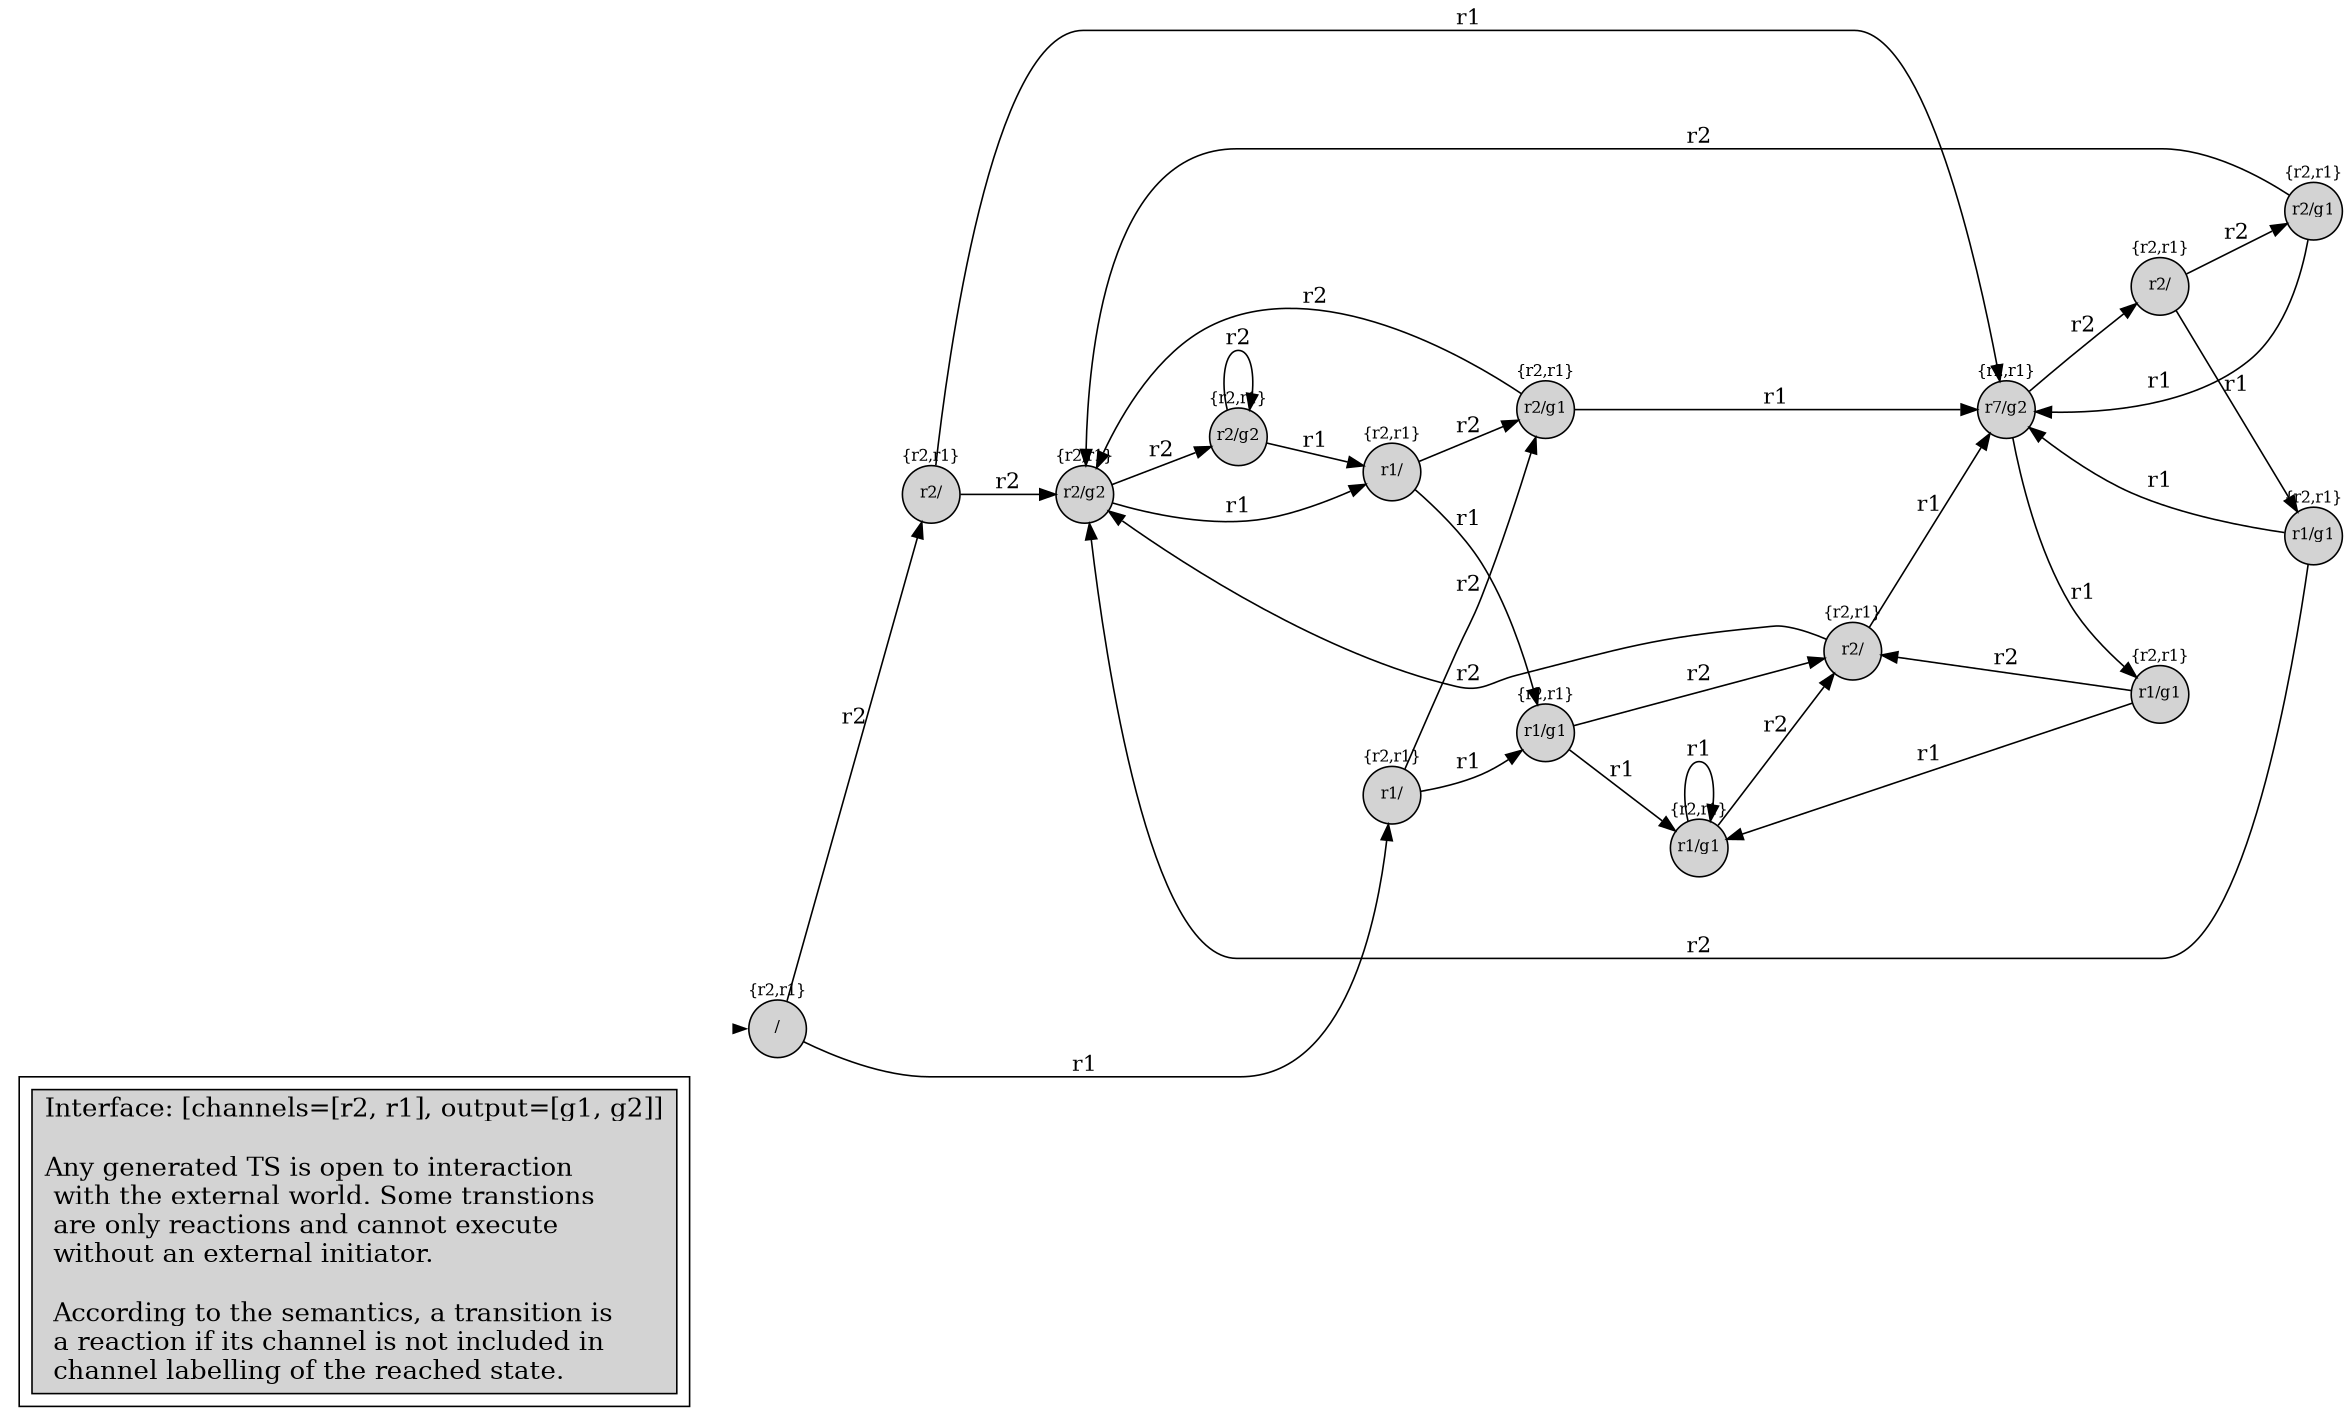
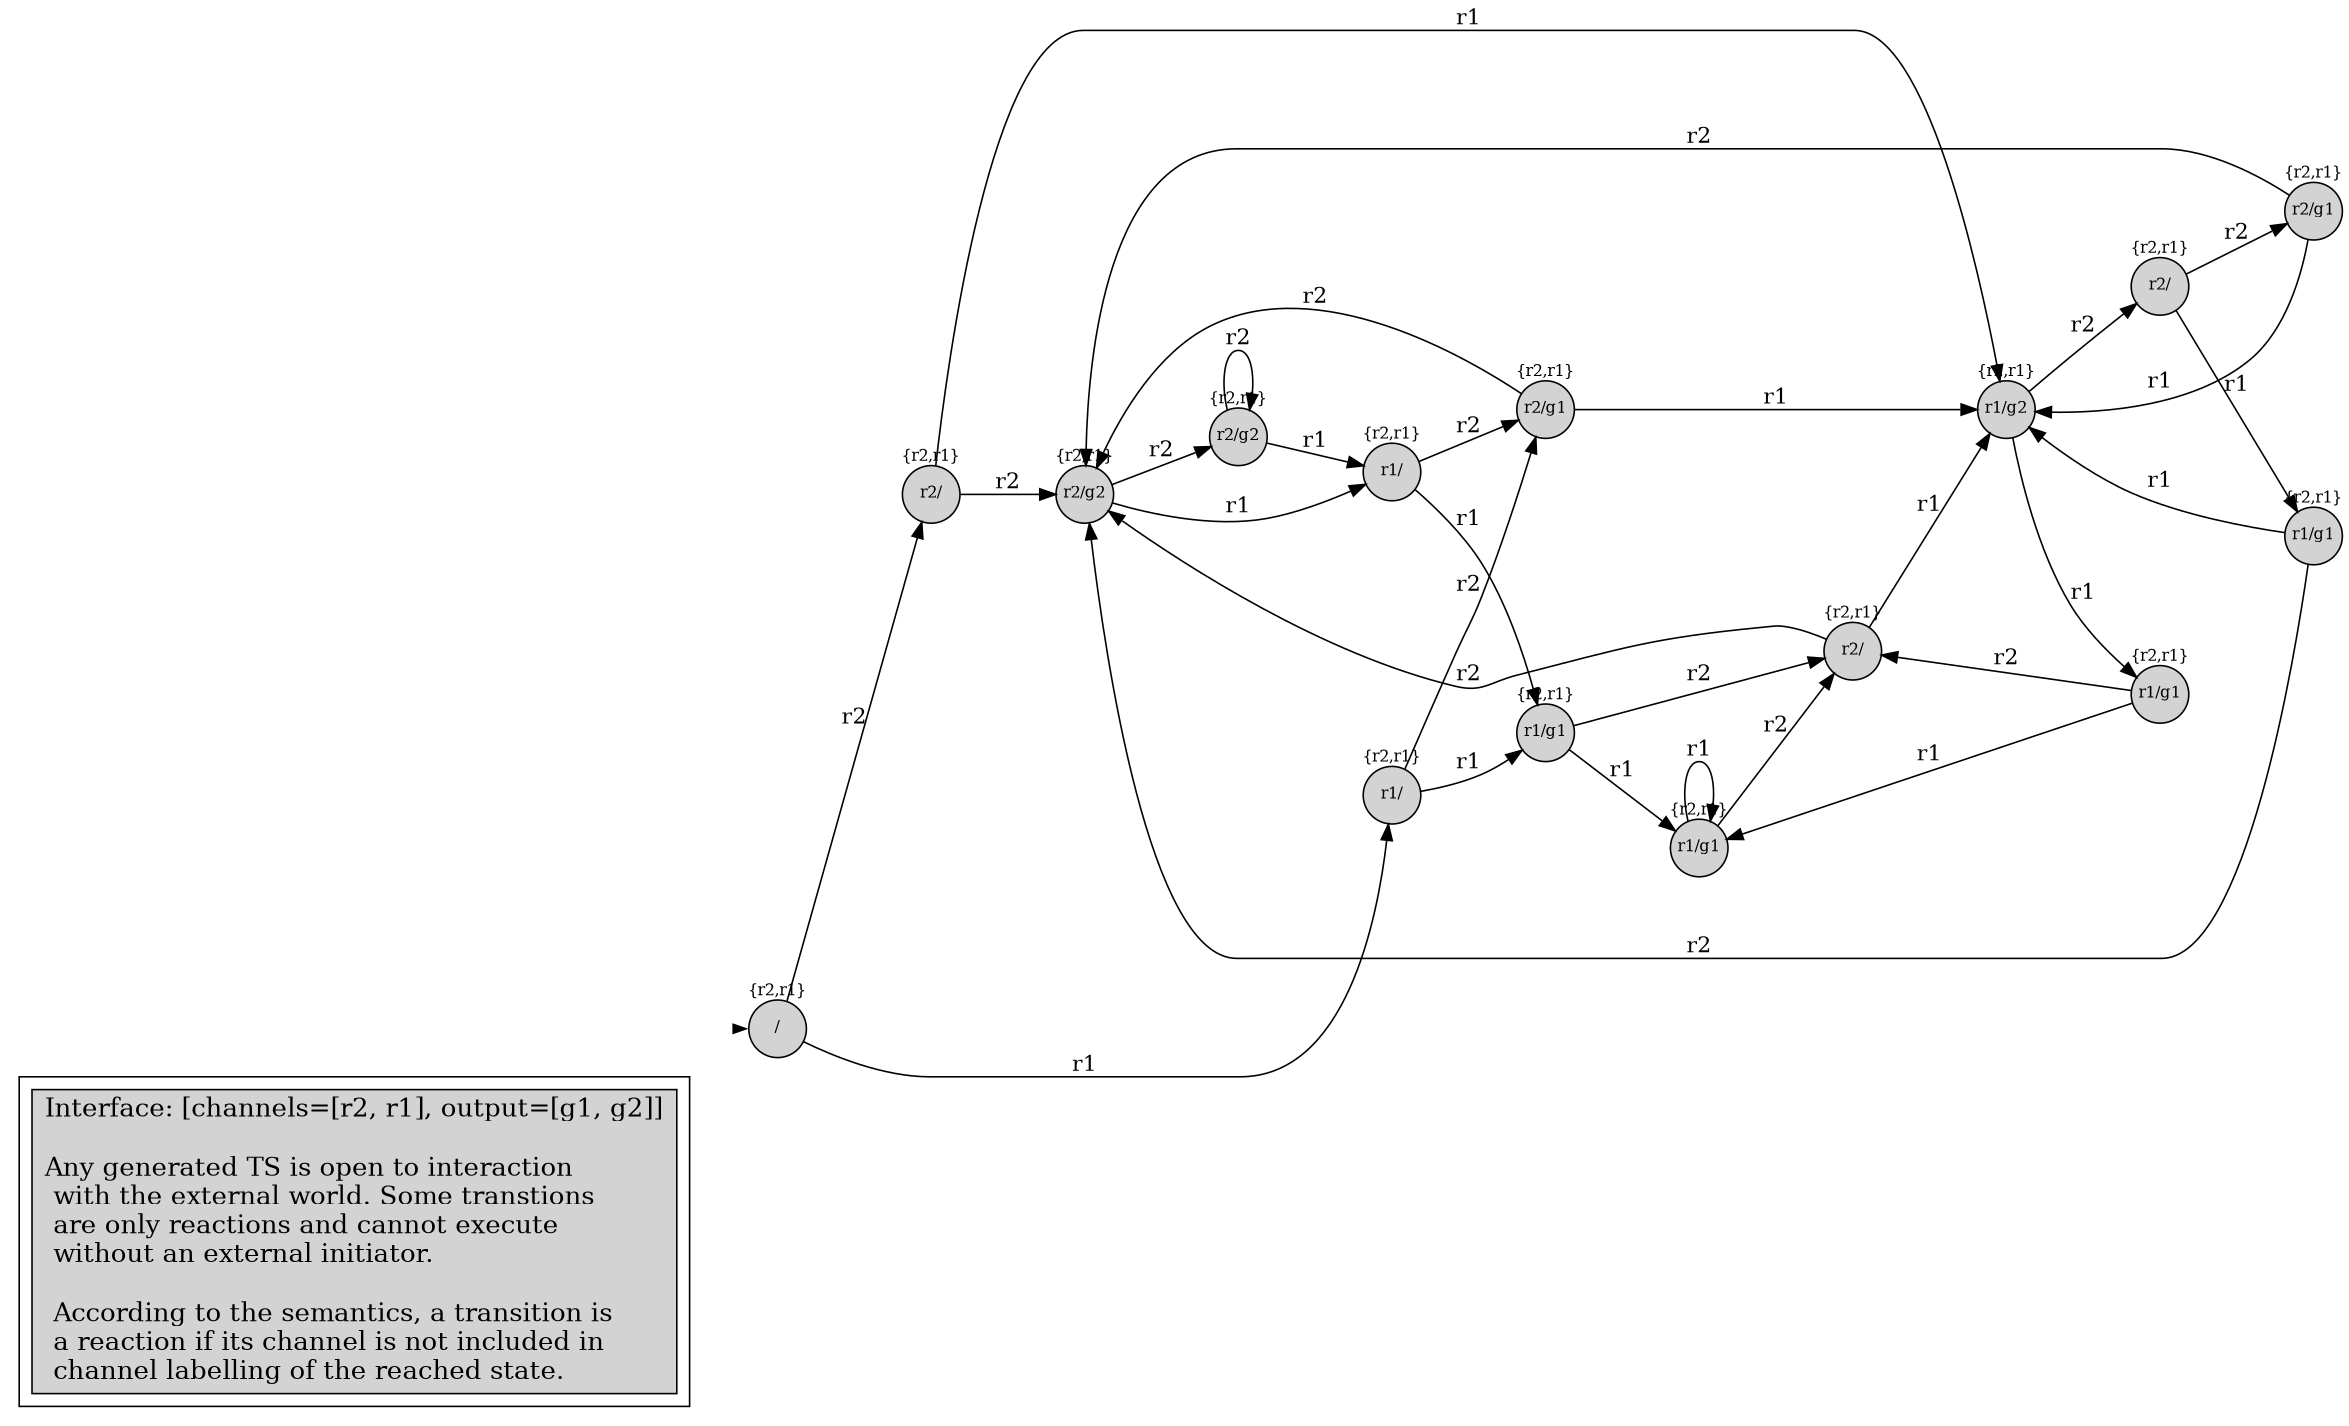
(2006, 410) -> (2006, 410)
